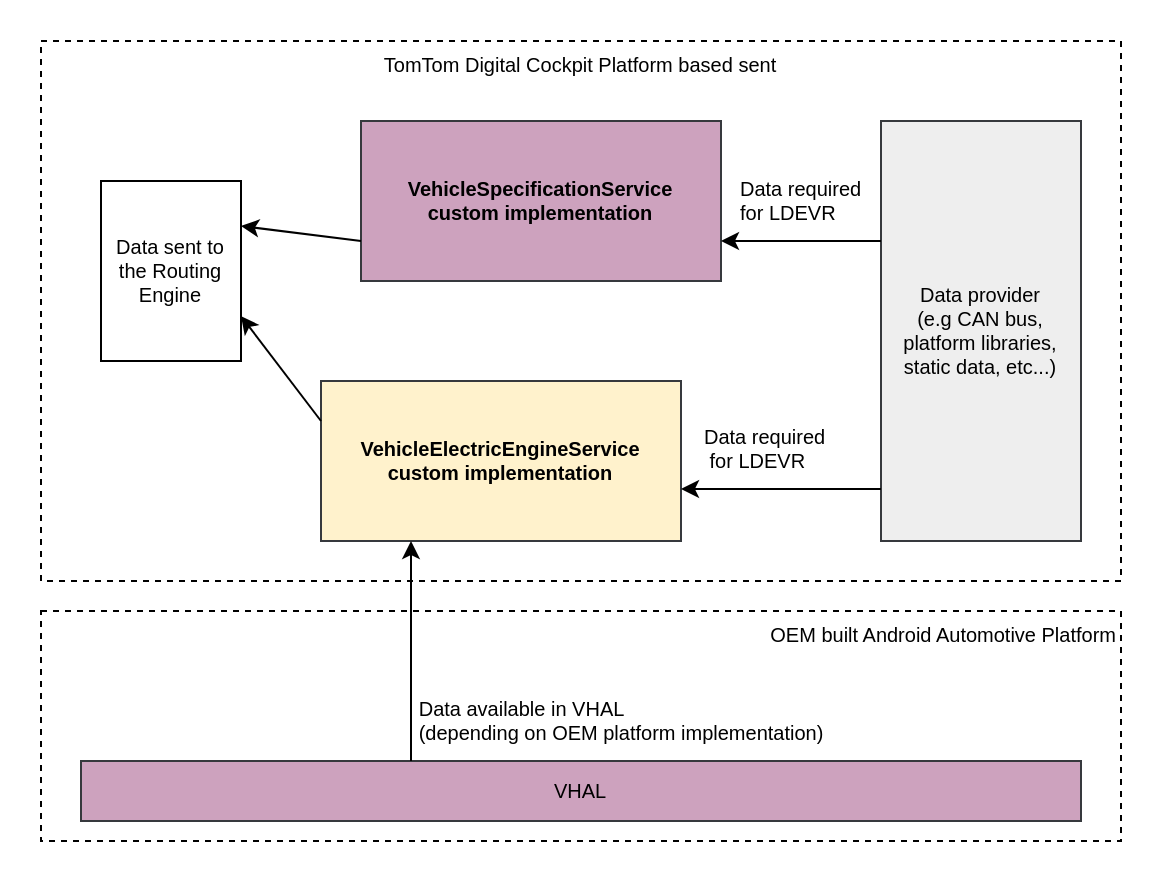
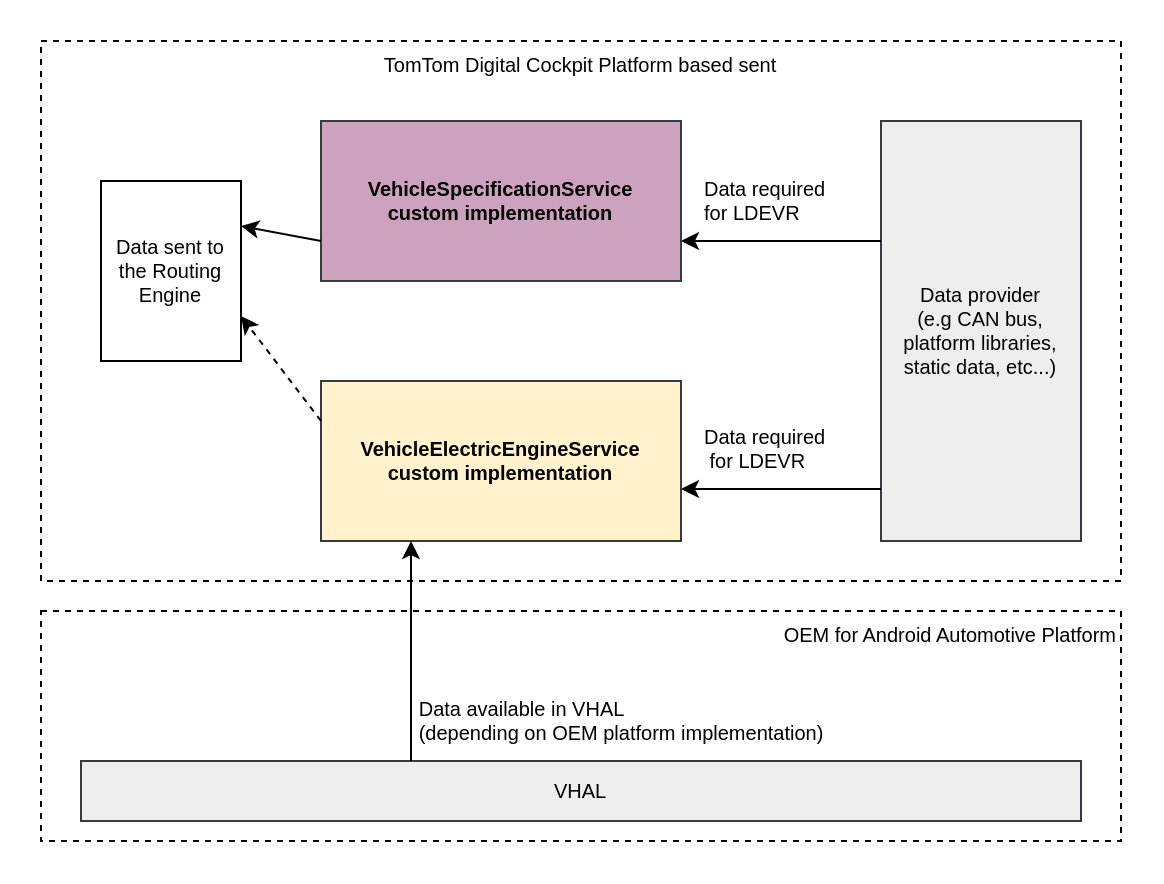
(541, 201) -> (501, 201)
(283, 372) -> (283, 372)
(933, 637) -> (939, 637)
(581, 791) -> (581, 791)
